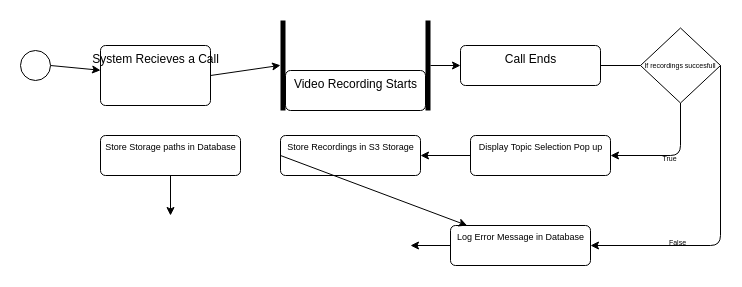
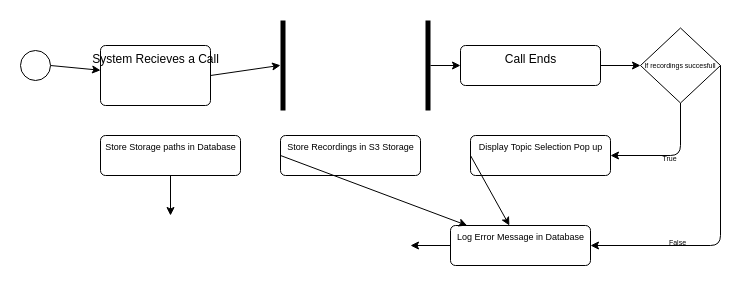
(634, 66) -> (632, 66)
(356, 91) -> none
(449, 156) -> (488, 187)
